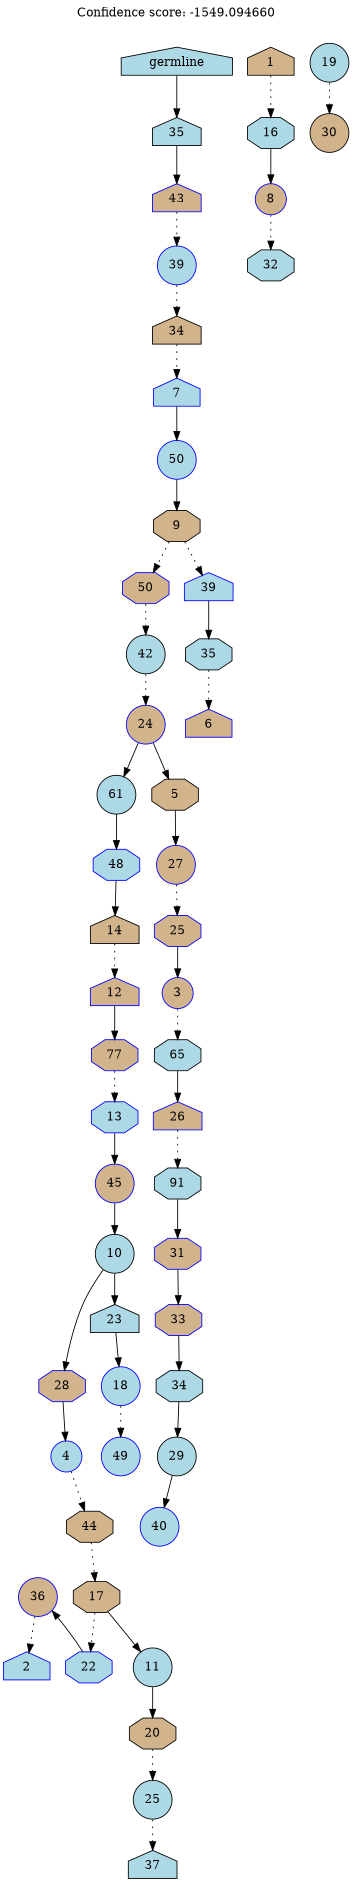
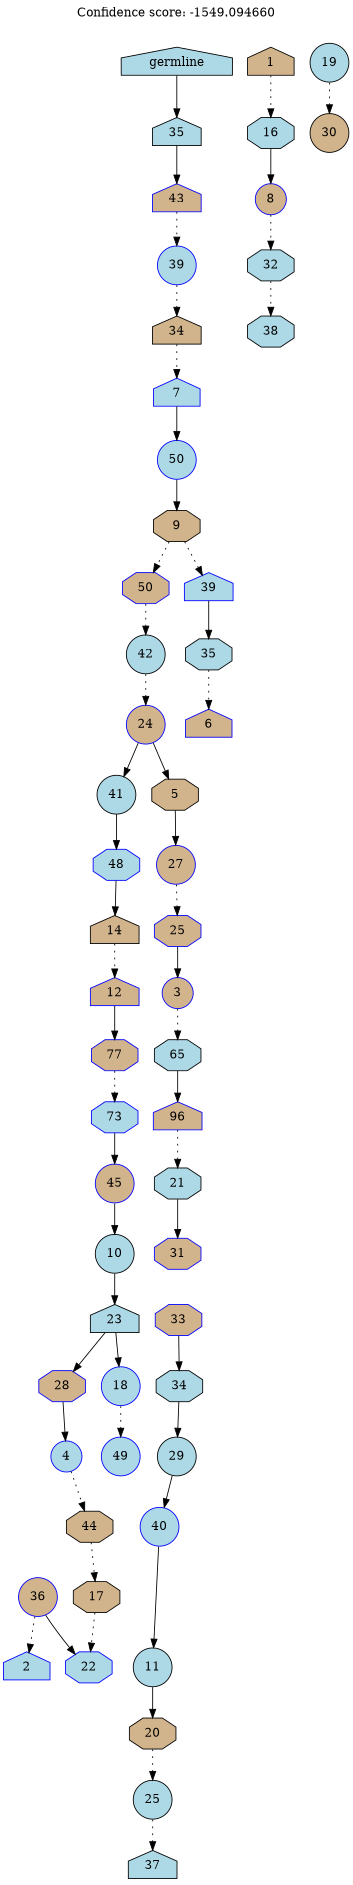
none -> (271, 332)
(116, 795) -> (116, 795)
(115, 1117) -> (115, 1117)
(178, 1117) -> (178, 1117)
(178, 1184) -> (178, 1184)
(178, 1282) -> none
(79, 1314) -> (92, 1349)
(121, 1628) -> (156, 1593)
(71, 1634) -> (57, 1632)
